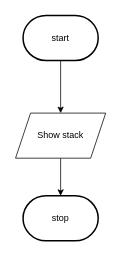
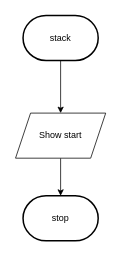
(60, 38) -> (60, 38)
(60, 135) -> (60, 135)
